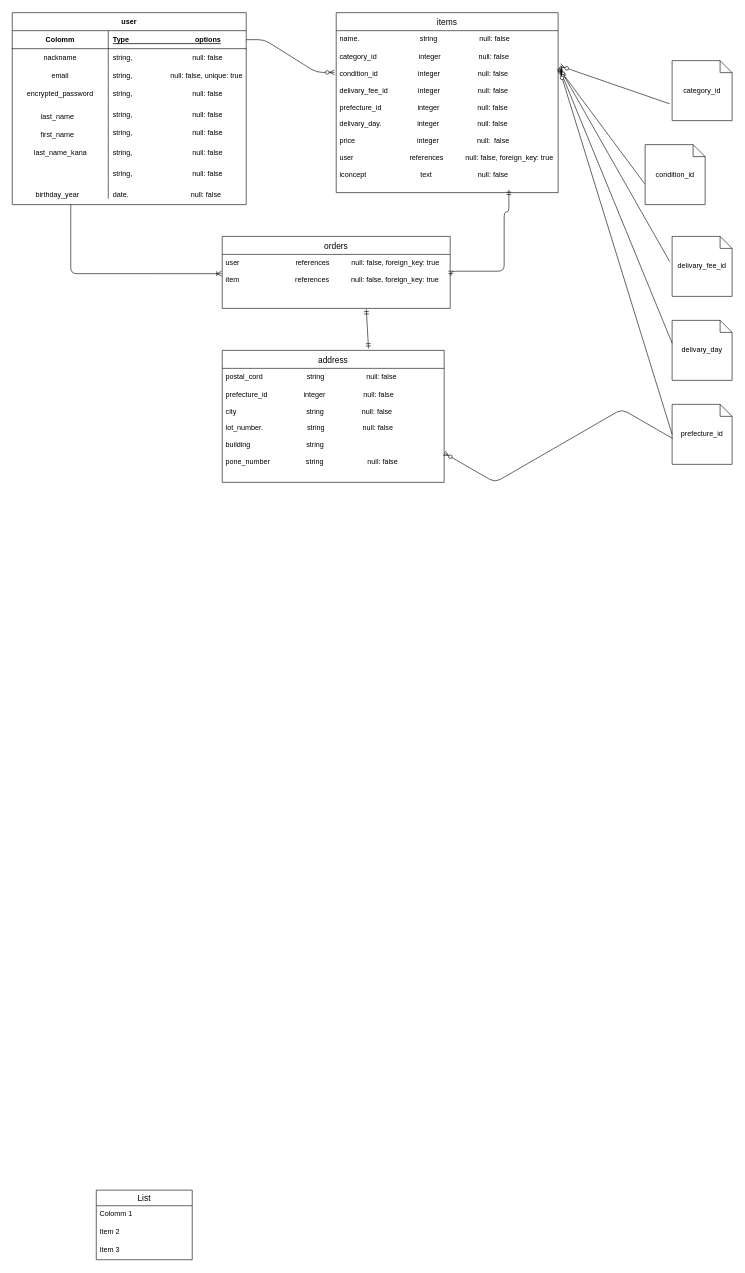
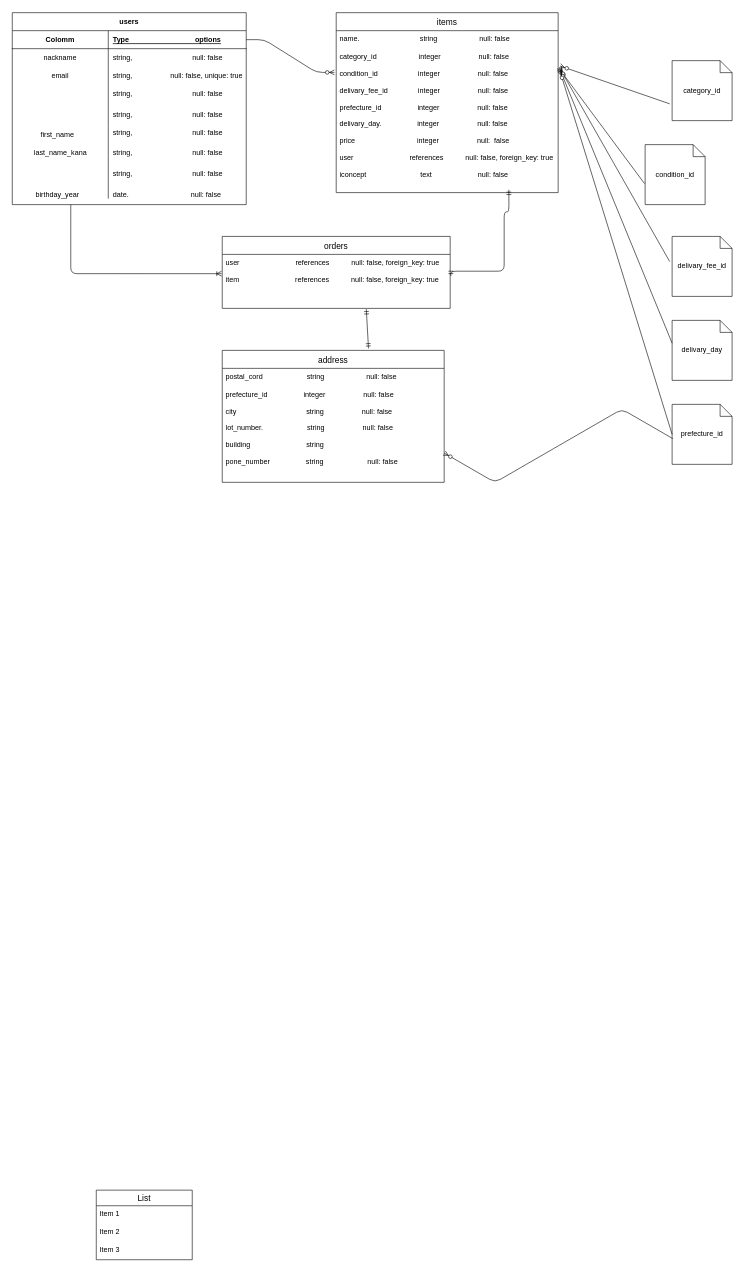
(129, 22) -> (129, 22)
(60, 93) -> none
(57, 116) -> none
(114, 1214) -> (111, 1214)
